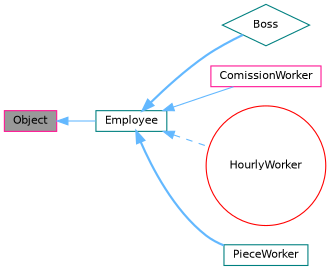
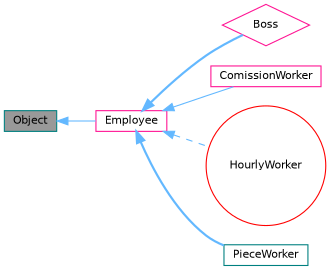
(266, 25) -> (266, 25)
(31, 121) -> (31, 121)
(131, 121) -> (131, 121)
